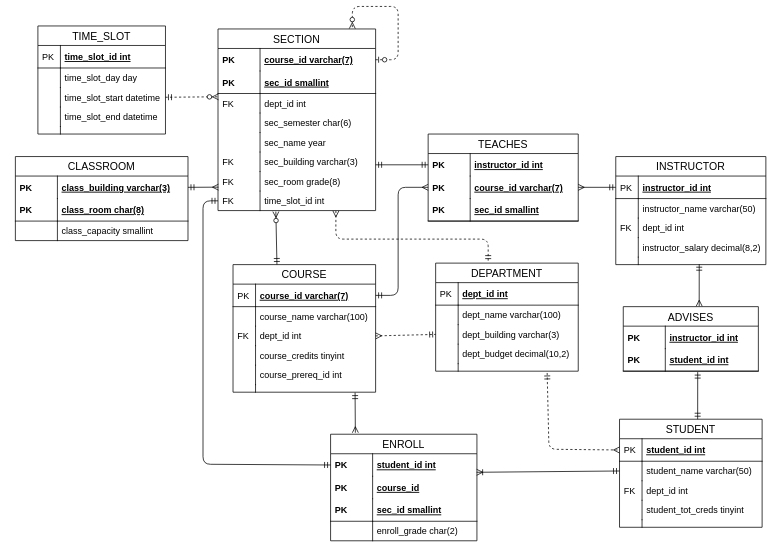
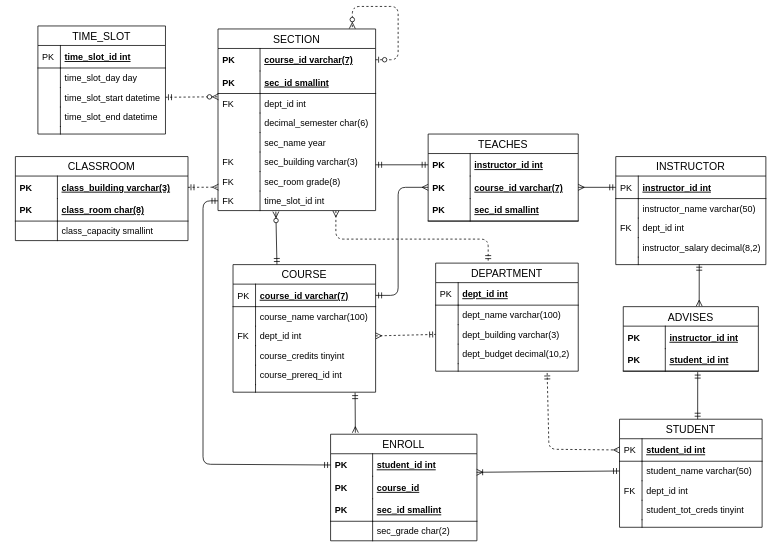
(313, 123) -> (321, 123)
(202, 187) -> (202, 187)
(423, 531) -> (418, 531)
